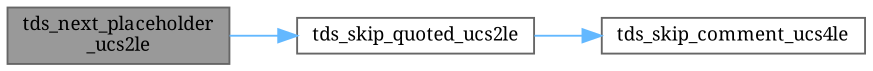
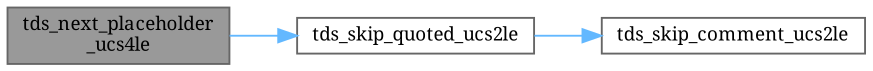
(118, 36) -> (118, 36)
(733, 36) -> (733, 36)
